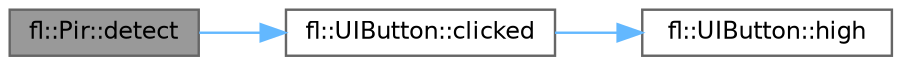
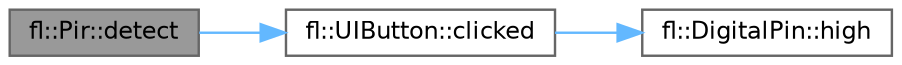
(767, 33) -> (767, 33)
